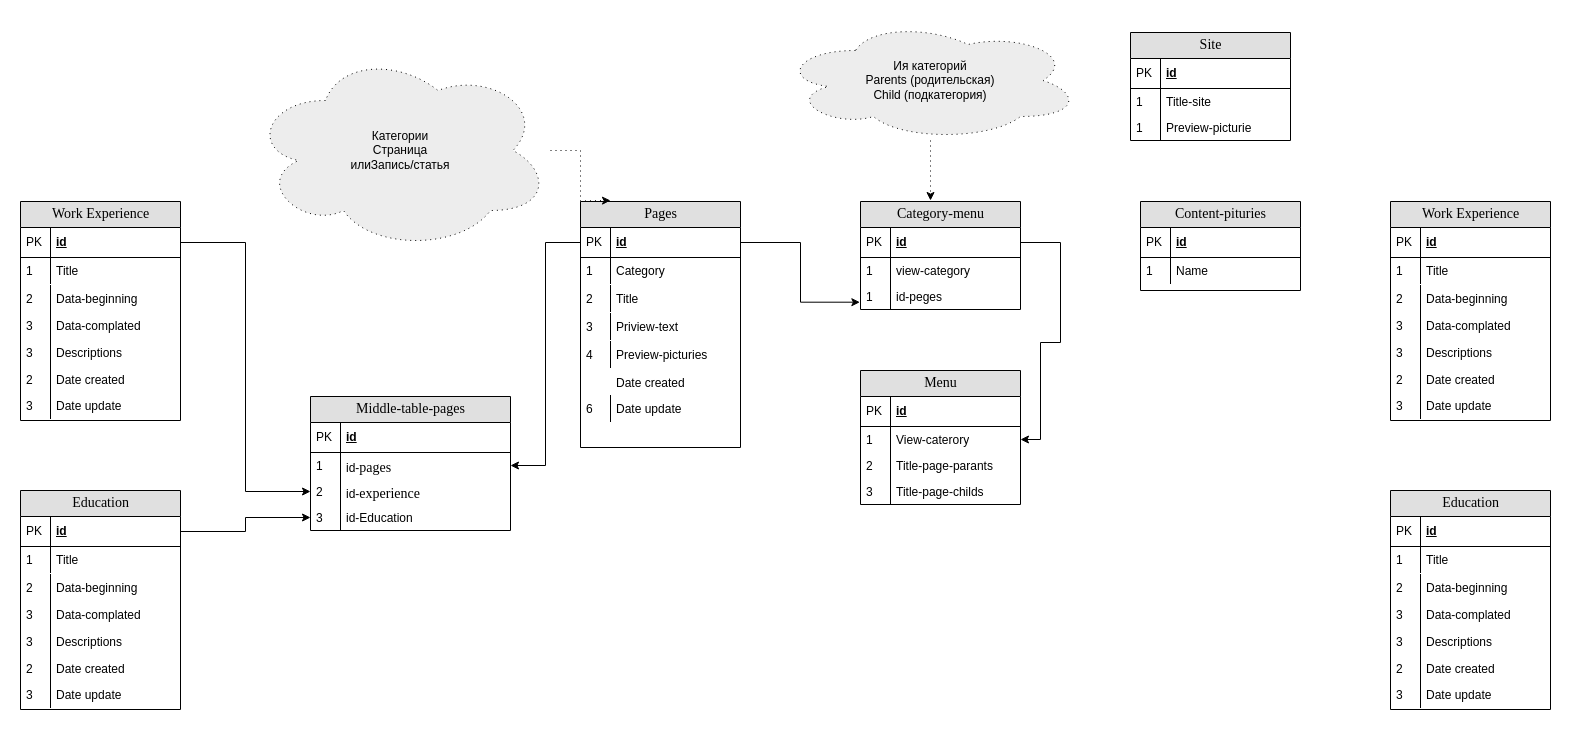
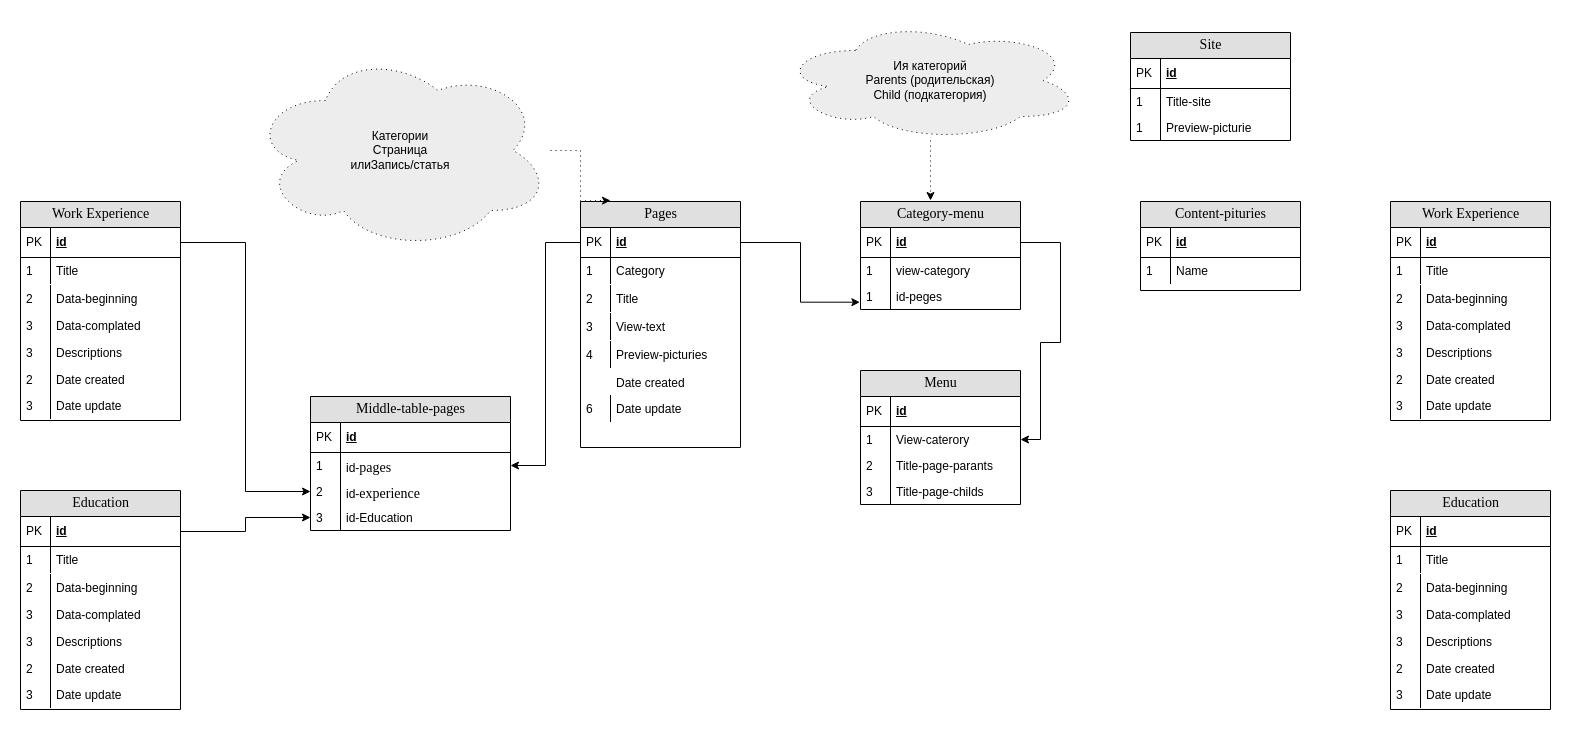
(654, 328) -> (645, 328)
